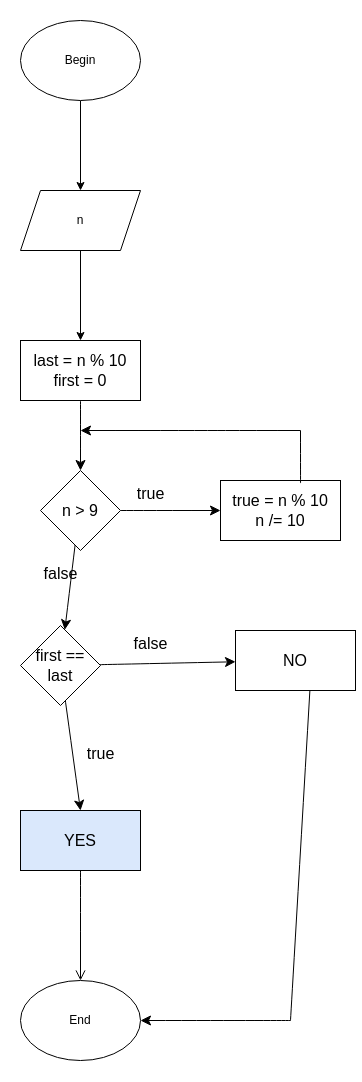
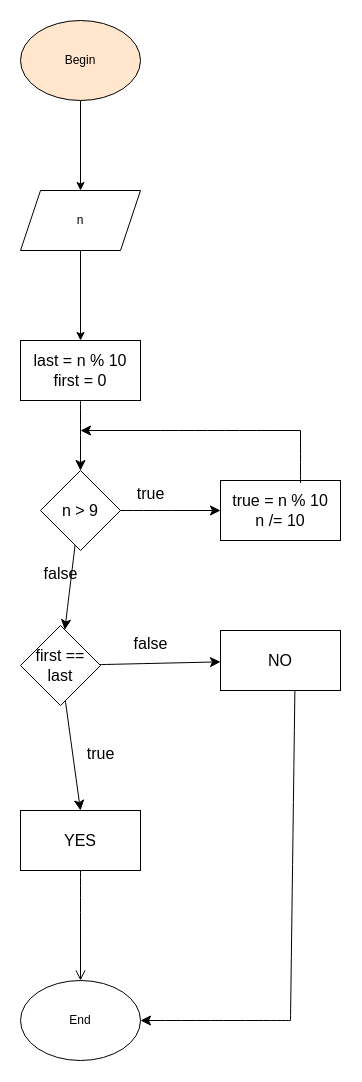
(81, 61) -> (81, 61)
(296, 661) -> (281, 661)
(81, 841) -> (81, 841)
